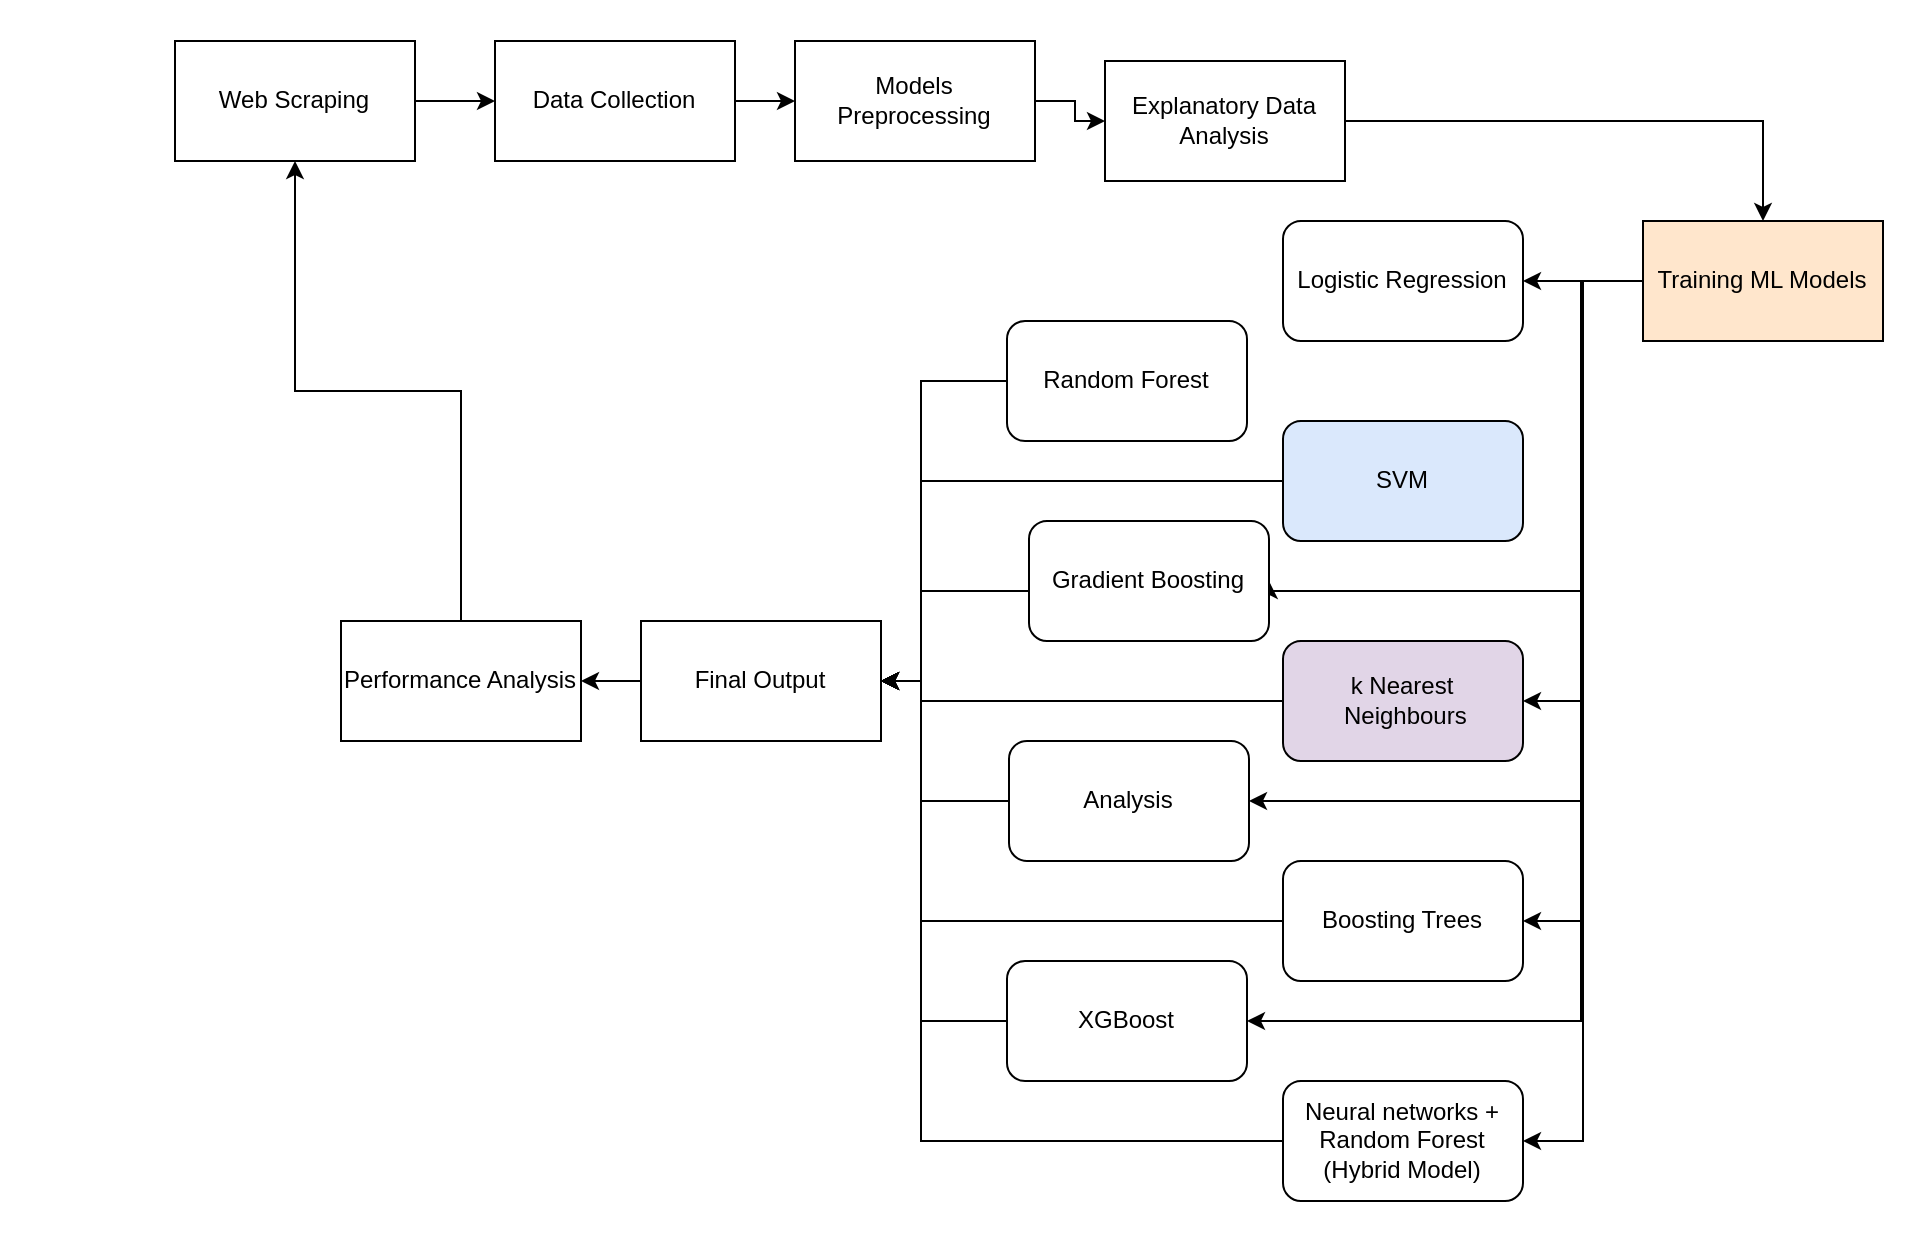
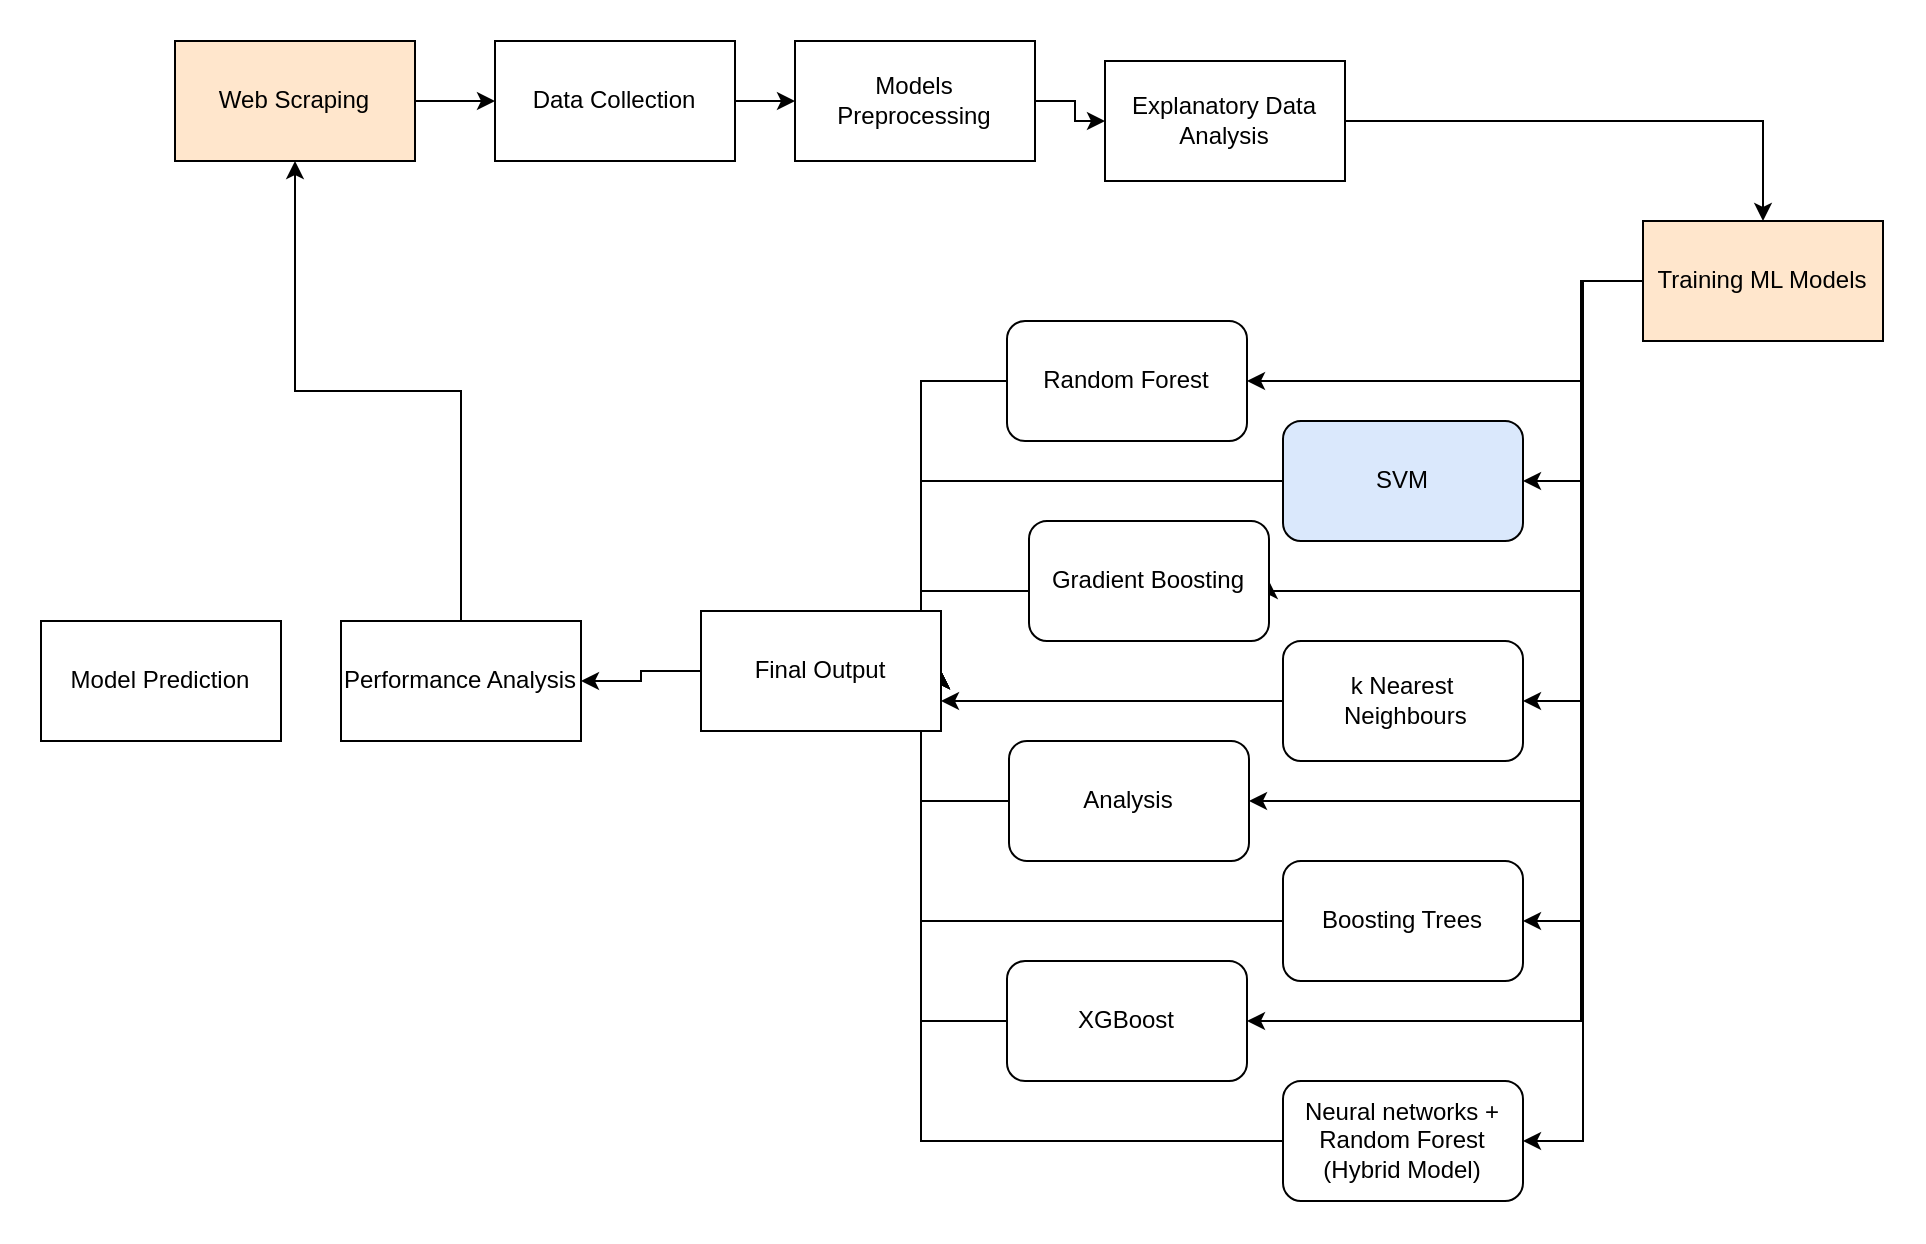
(295, 101) -> (295, 101)
(1403, 281) -> none
(1557, 281) -> none
none -> (1419, 381)
none -> (1557, 481)
none -> (161, 681)
(761, 681) -> (821, 671)
(1403, 701) -> (1403, 701)
